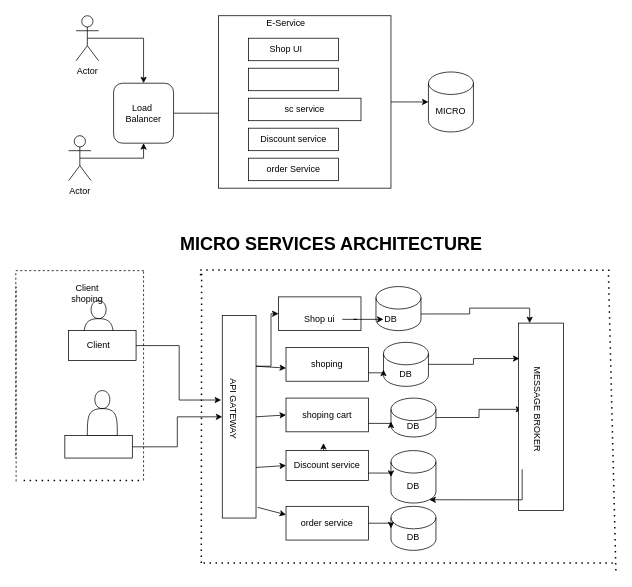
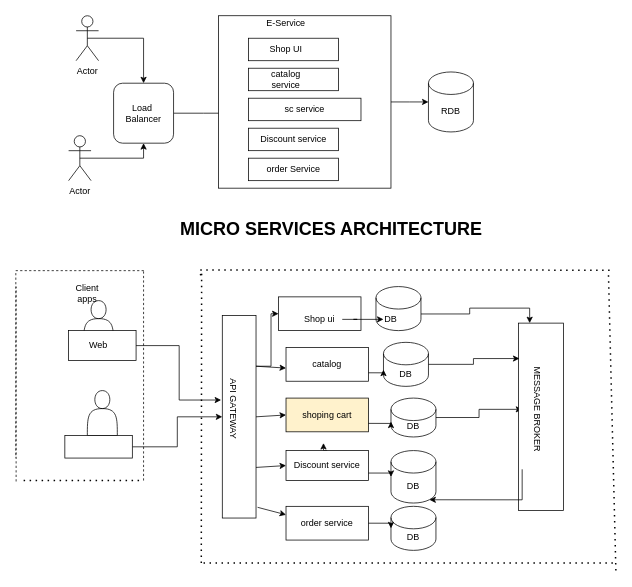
none -> (286, 79)
(451, 111) -> (451, 111)
(331, 244) -> (331, 229)
(87, 293) -> (87, 293)
(99, 345) -> (99, 345)
(327, 364) -> (327, 364)
(327, 415) -> (327, 415)
